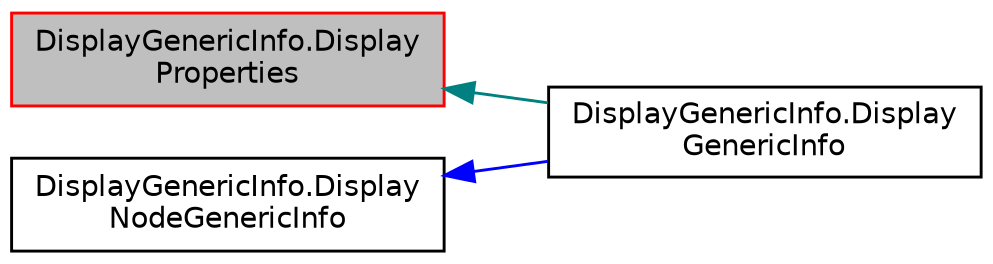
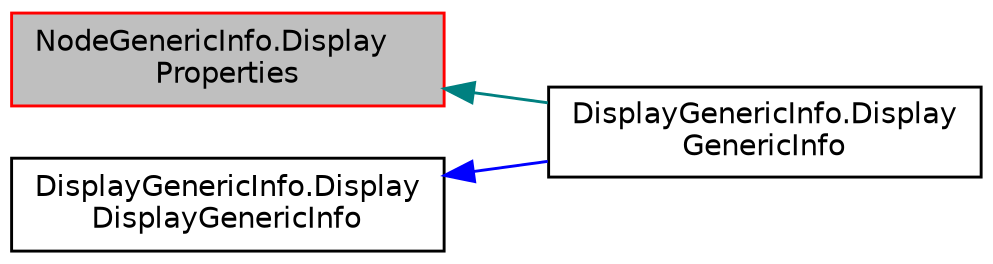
(228, 60) -> (228, 60)
(228, 205) -> (228, 205)
